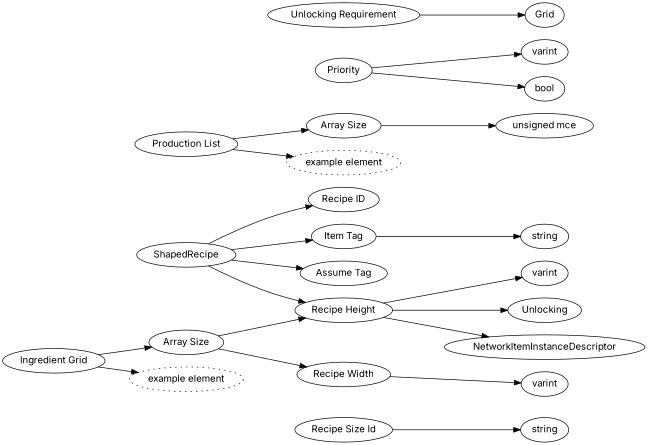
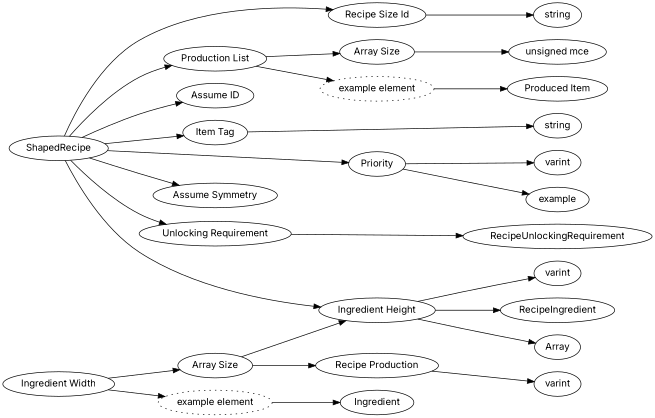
(545, 15) -> (558, 236)
none -> (171, 26)
(545, 89) -> (558, 200)
none -> (558, 89)
none -> (113, 95)
none -> (225, 156)
none -> (112, 196)
(344, 200) -> (215, 96)
(344, 273) -> (215, 195)
(344, 310) -> (377, 310)
(545, 310) -> (558, 310)
(545, 347) -> (558, 347)
(54, 361) -> (59, 384)
(344, 374) -> (377, 366)
none -> (377, 402)
